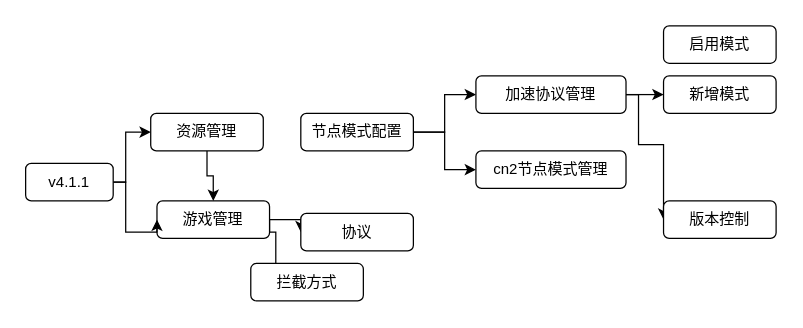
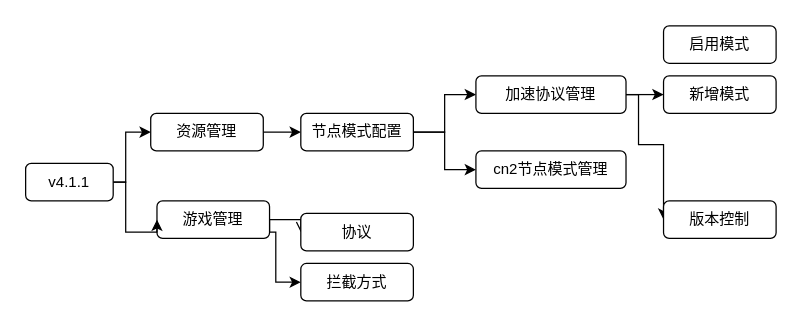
(207, 175) -> (286, 132)
(298, 219) -> (301, 222)
(307, 282) -> (357, 282)
